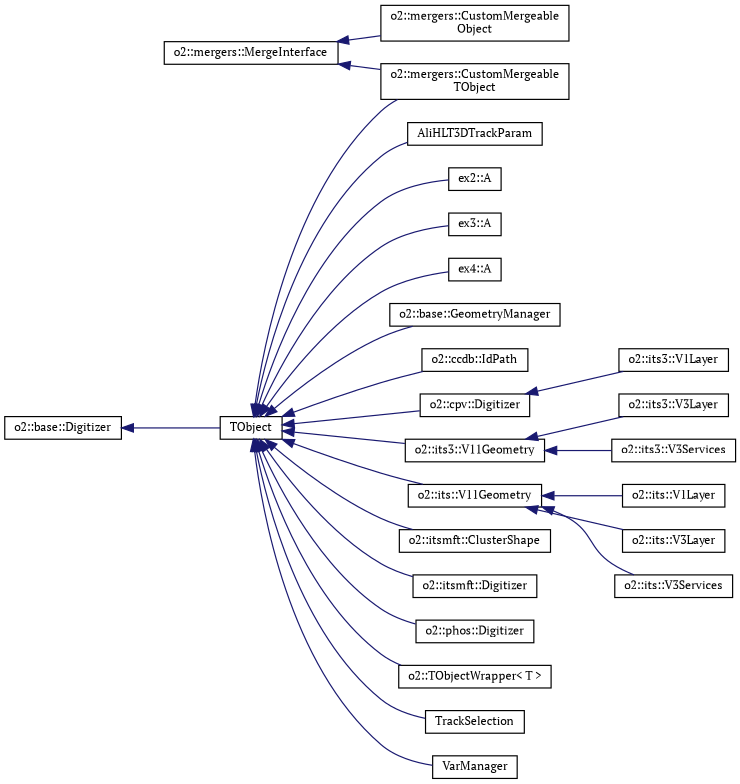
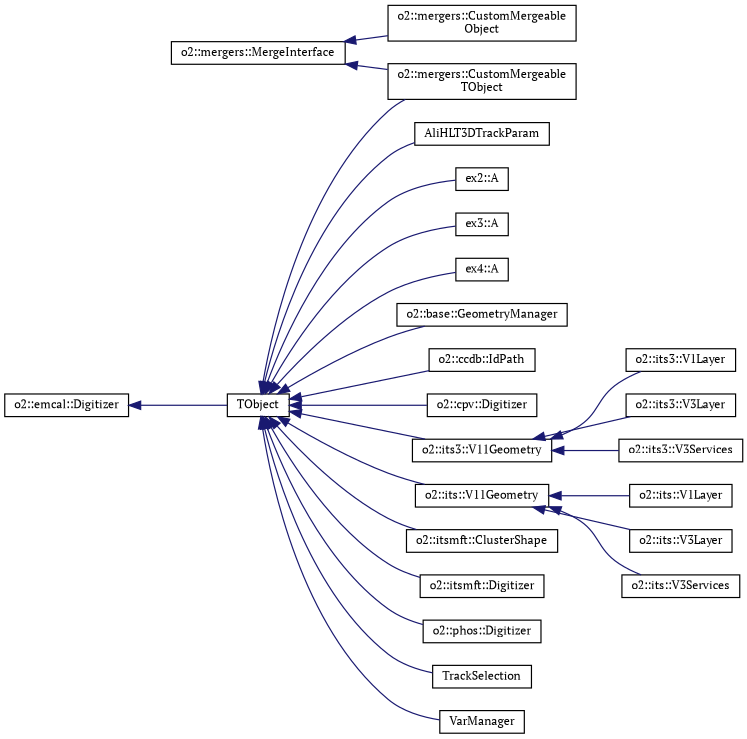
(580, 381) -> (600, 402)
(63, 428) -> (67, 405)
(475, 677) -> none
